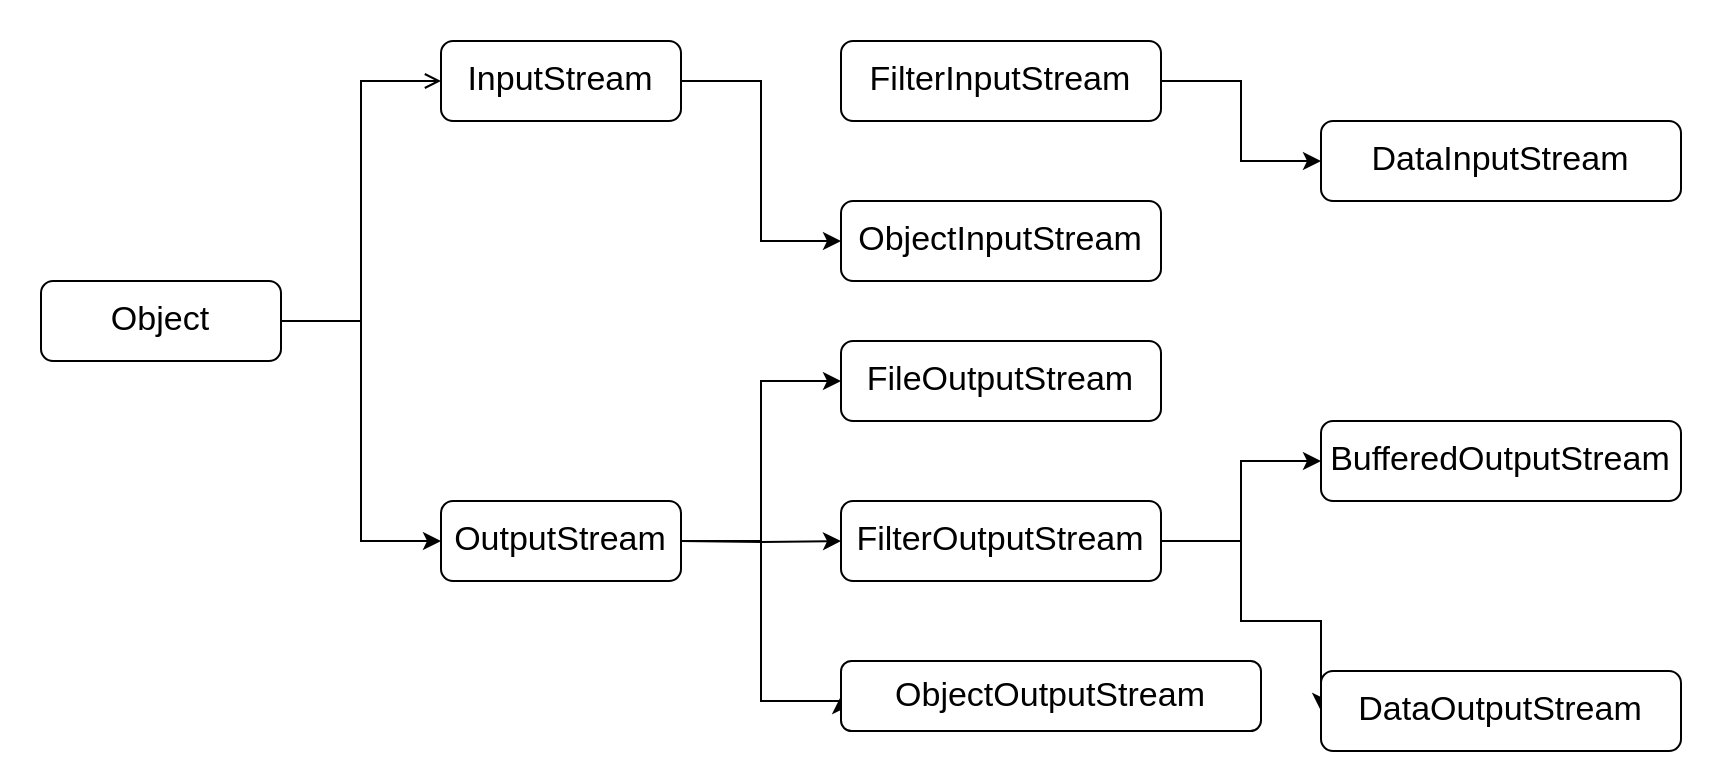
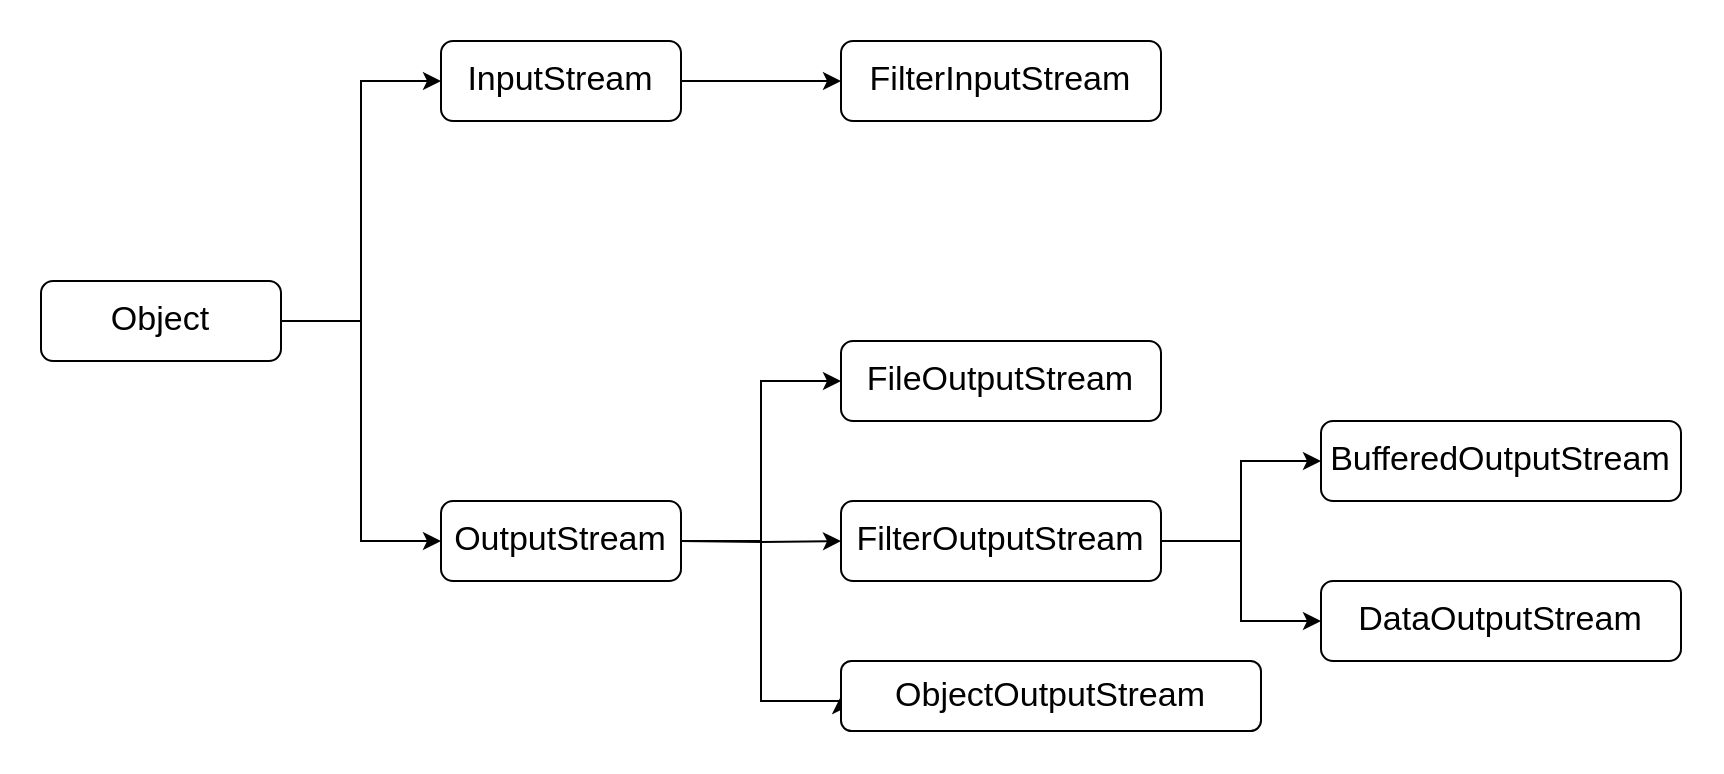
(428, 81) -> (426, 81)
none -> (796, 81)
(1241, 114) -> none
(1501, 161) -> none
(761, 196) -> none
(1001, 241) -> none
(1501, 711) -> (1501, 621)
